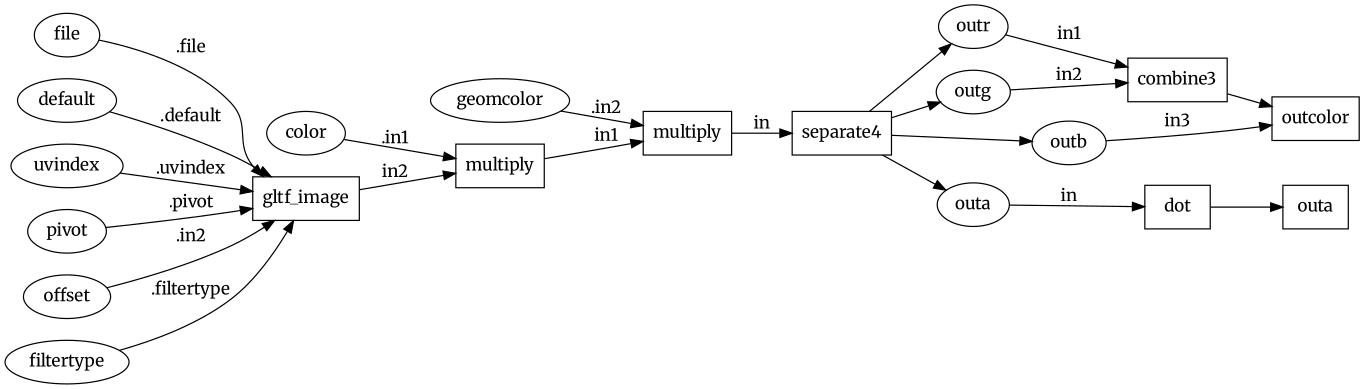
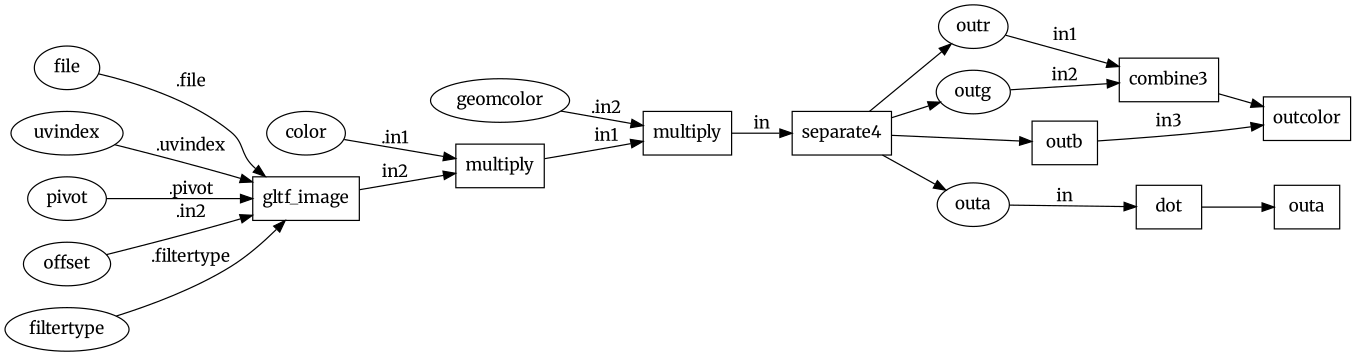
(67, 101) -> none
(1069, 143) -> (1065, 143)
